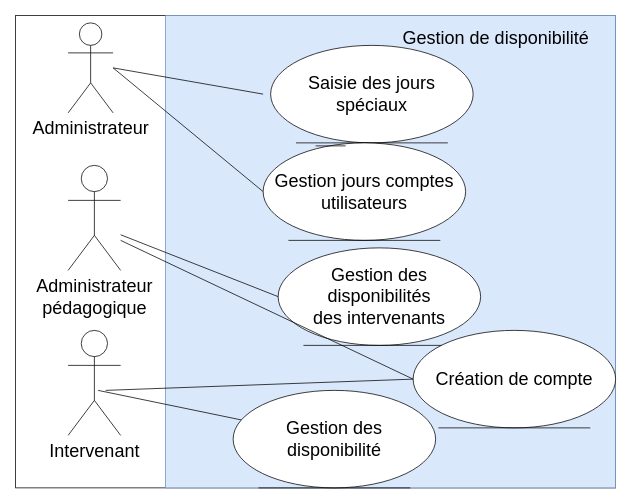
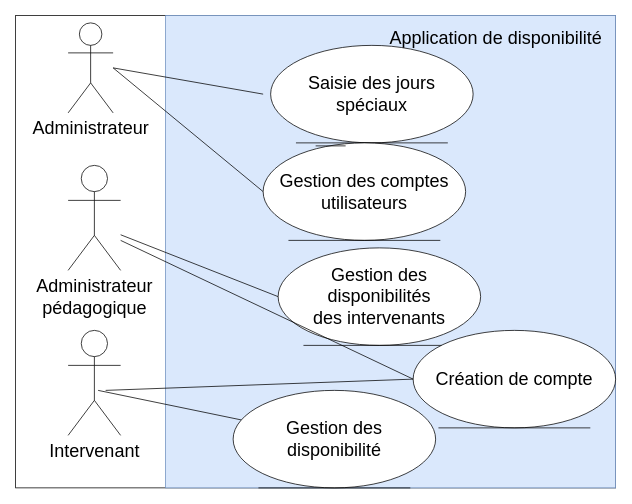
(496, 38) -> (496, 38)
(364, 192) -> (364, 192)
